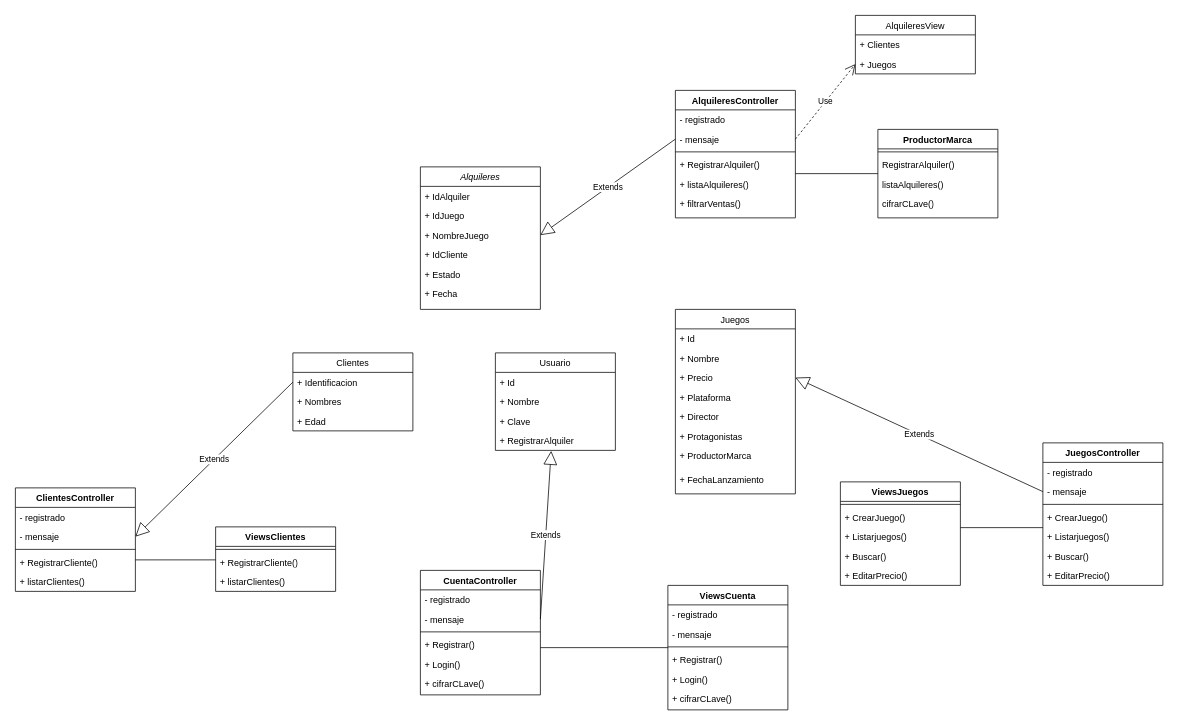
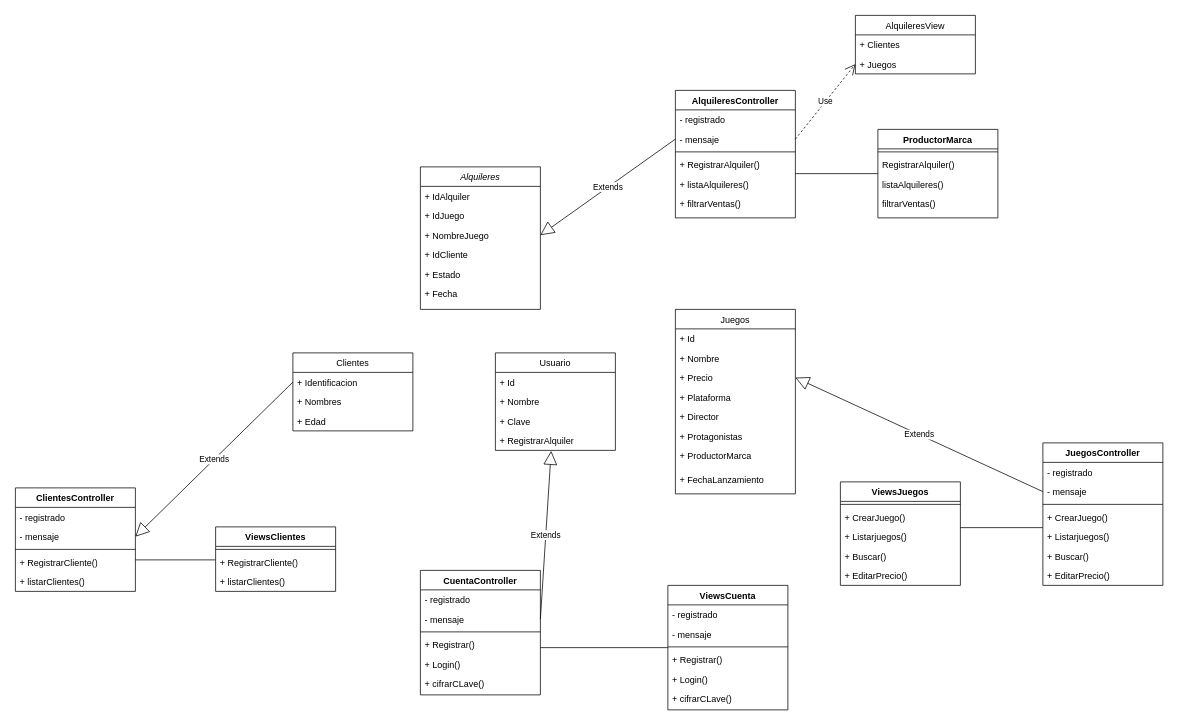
(914, 205) -> (918, 205)
